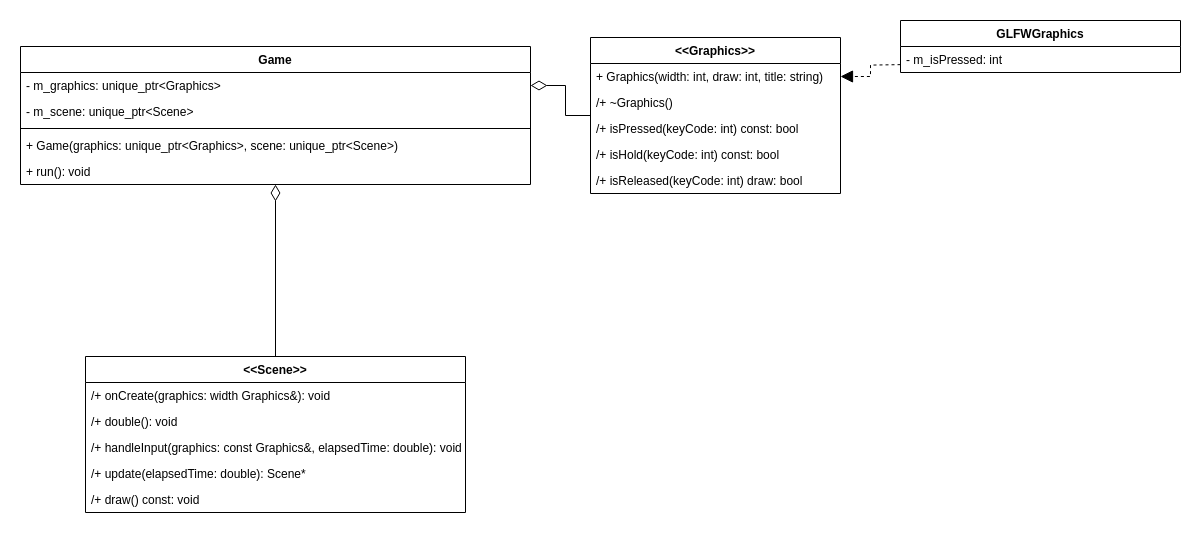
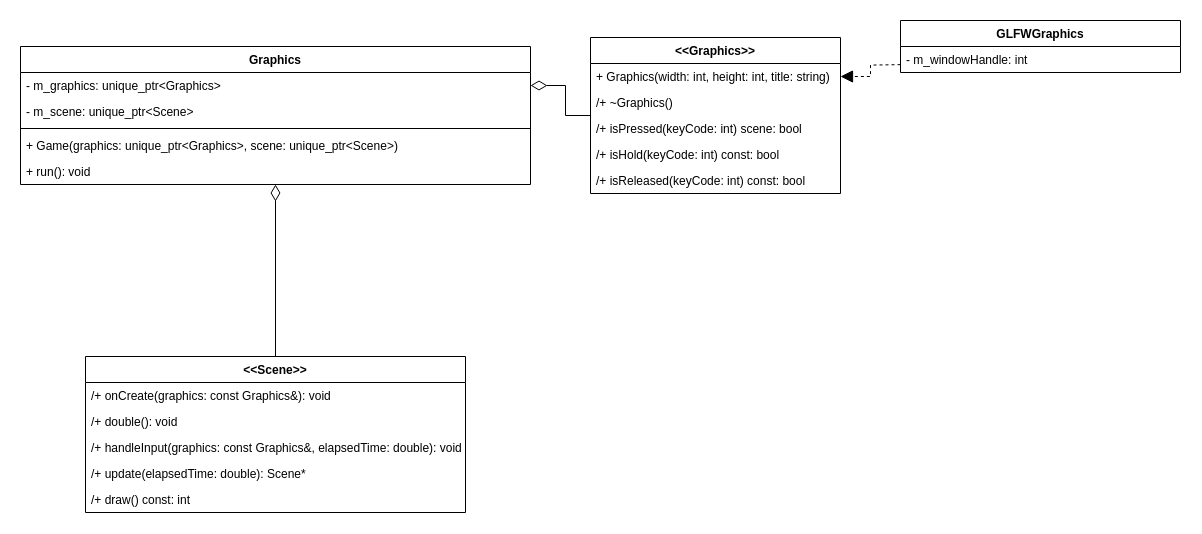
(275, 60) -> (275, 60)
(959, 60) -> (967, 60)
(729, 77) -> (734, 77)
(710, 129) -> (710, 129)
(708, 181) -> (711, 181)
(223, 396) -> (225, 396)
(154, 500) -> (150, 500)
